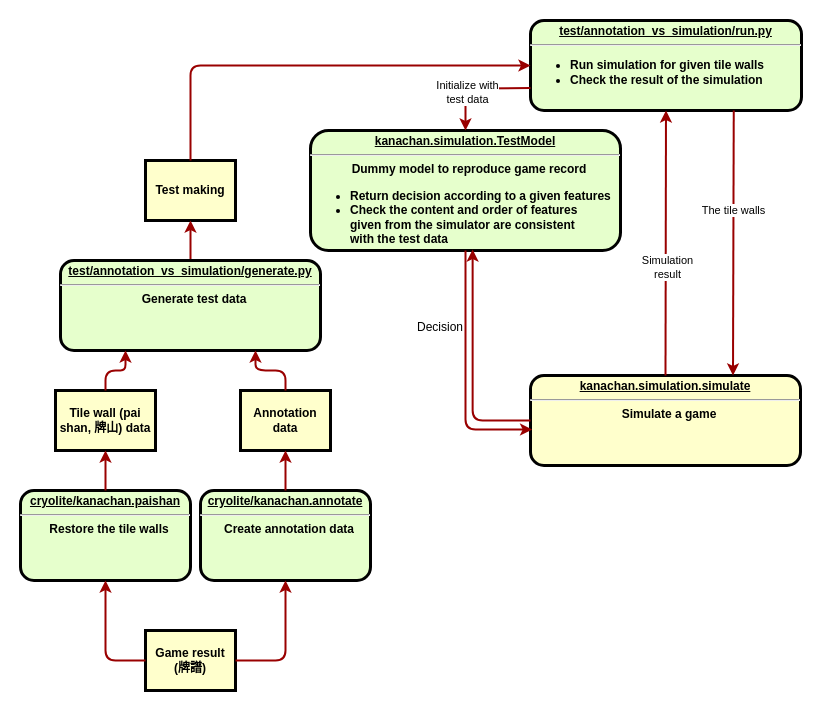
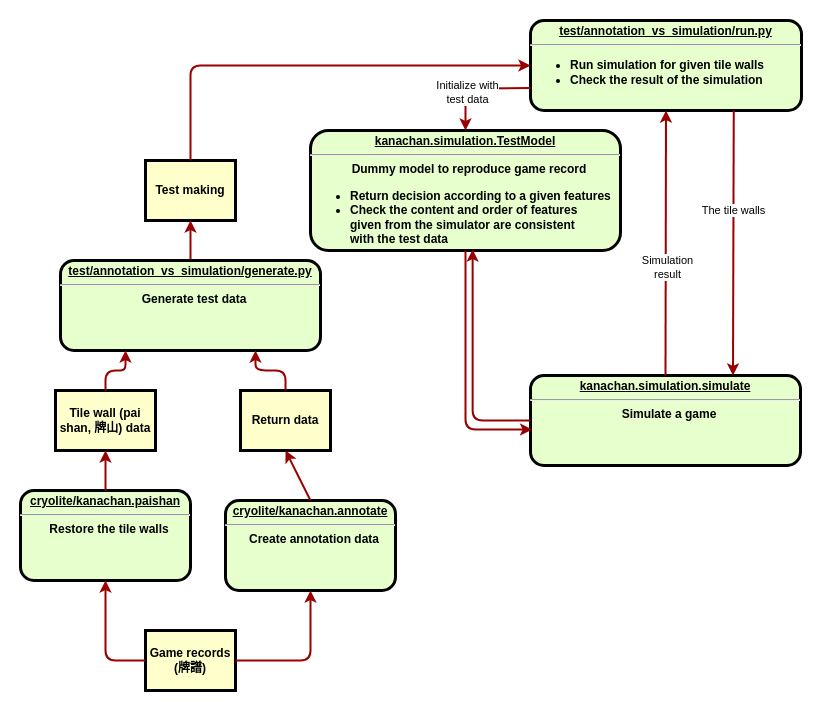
(435, 328) -> none
(286, 421) -> (286, 421)
(666, 421) -> (666, 421)
(286, 536) -> (311, 546)
(191, 661) -> (191, 661)
